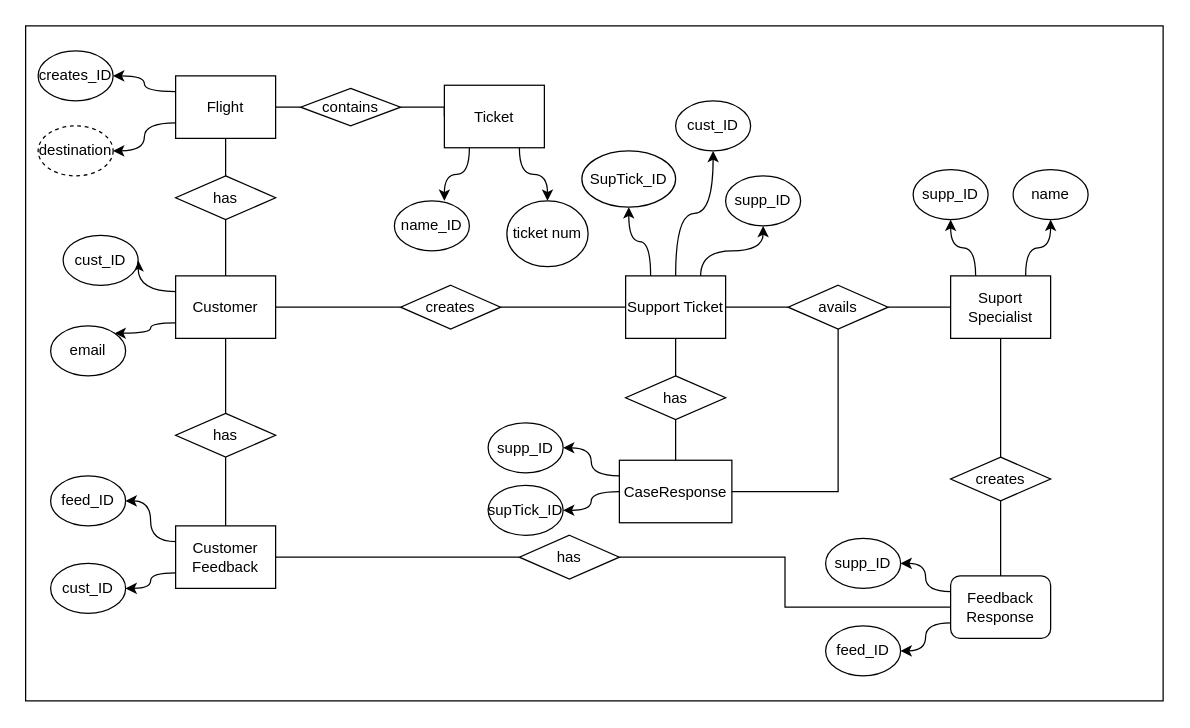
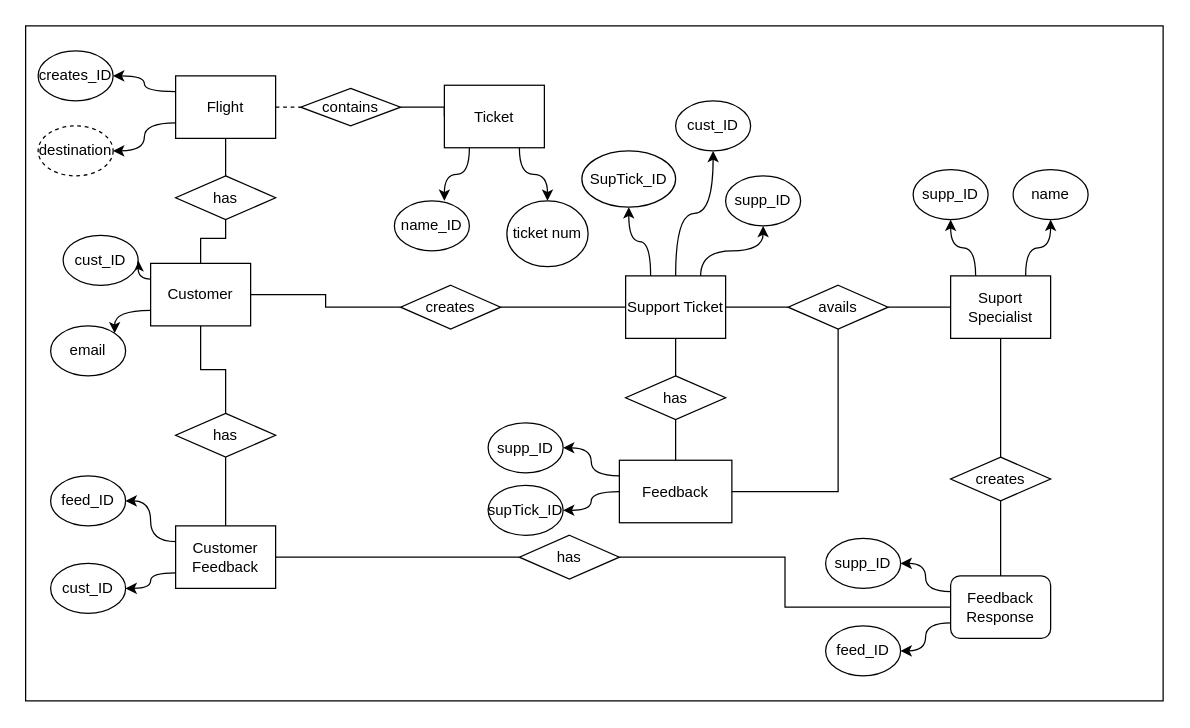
(288, 107) -> (288, 107)
(226, 307) -> (201, 294)
(676, 492) -> (676, 492)
